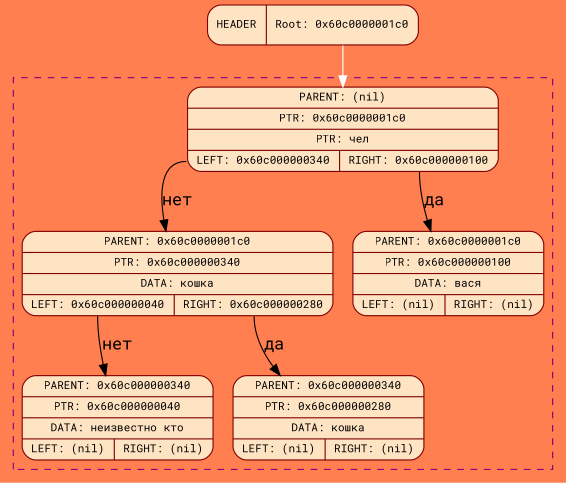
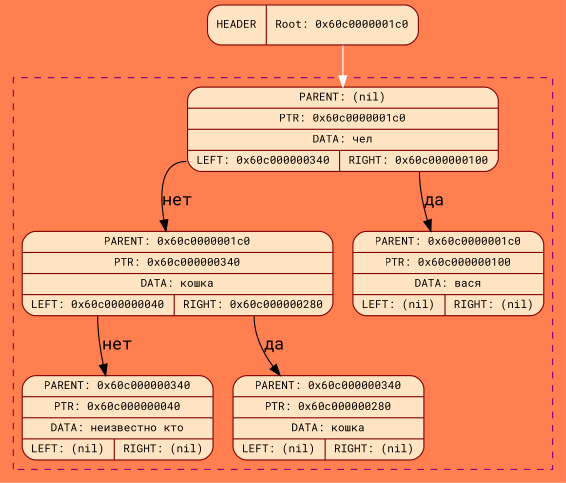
(343, 139) -> (343, 139)
